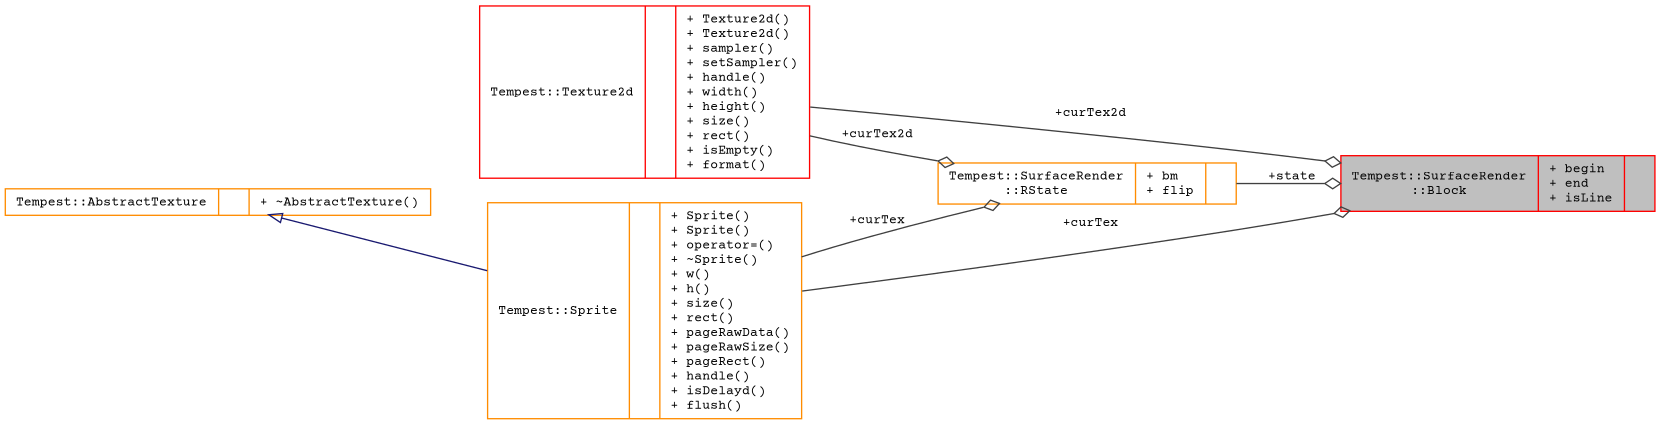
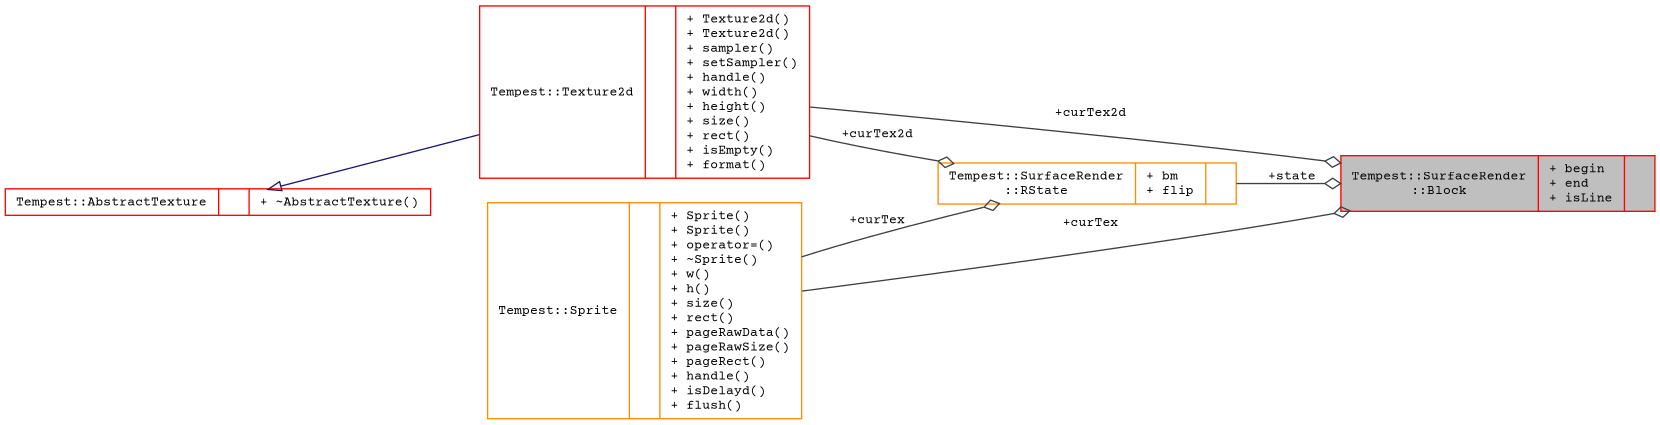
(218, 202) -> (218, 202)
(385, 244) -> (380, 160)
